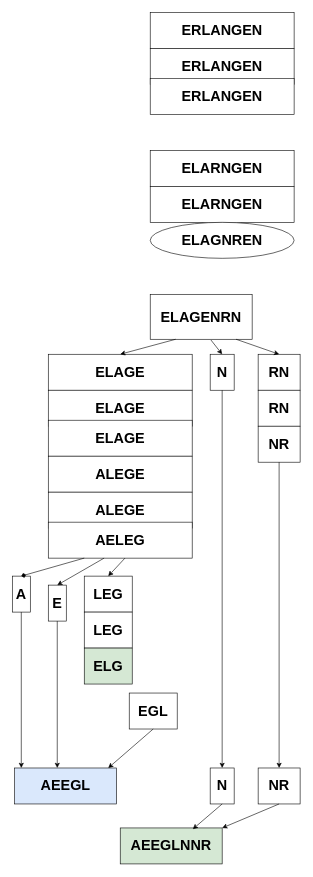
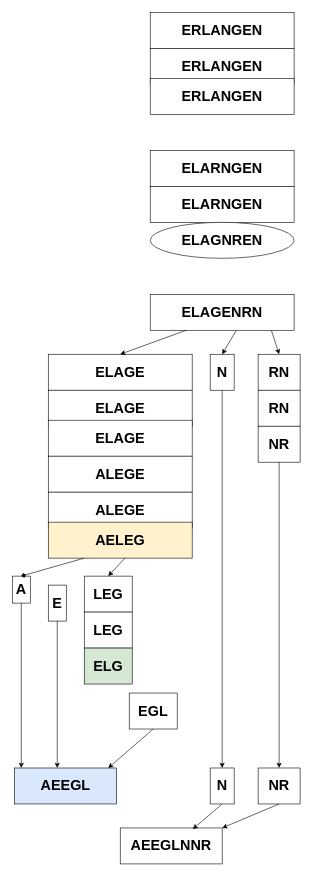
(201, 317) -> (222, 312)
(120, 540) -> (120, 540)
(82, 571) -> none
(21, 594) -> (21, 590)
(171, 846) -> (171, 846)
